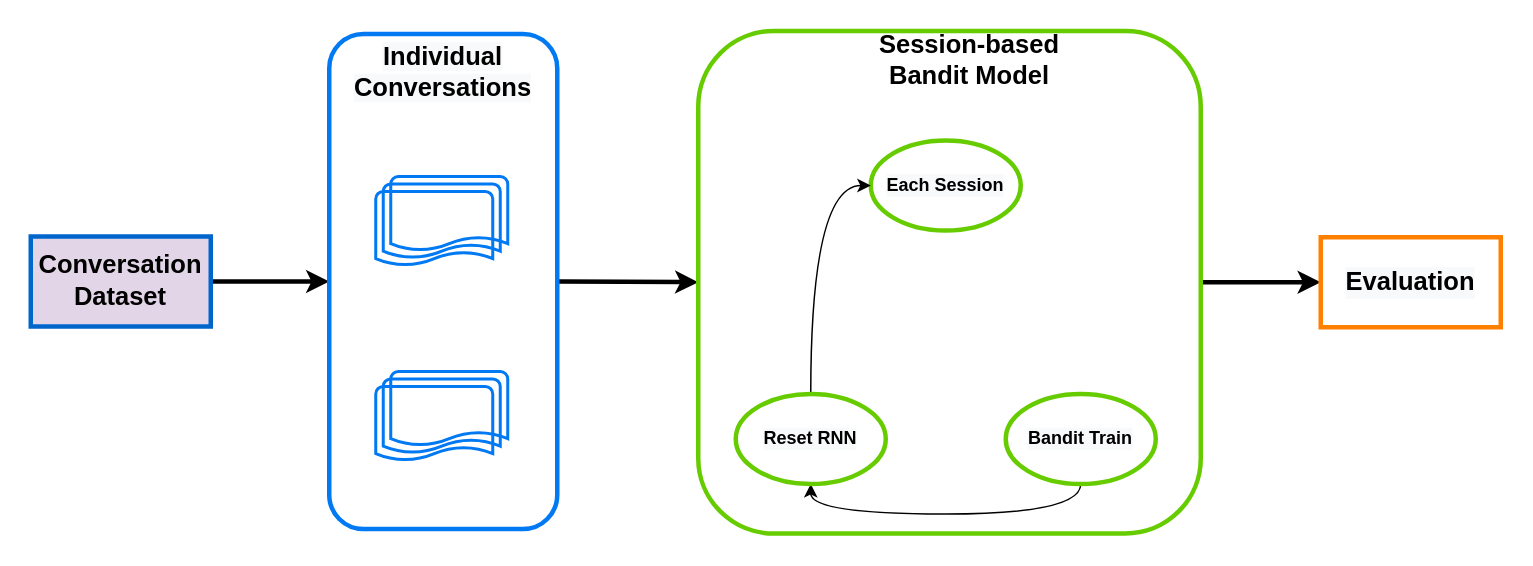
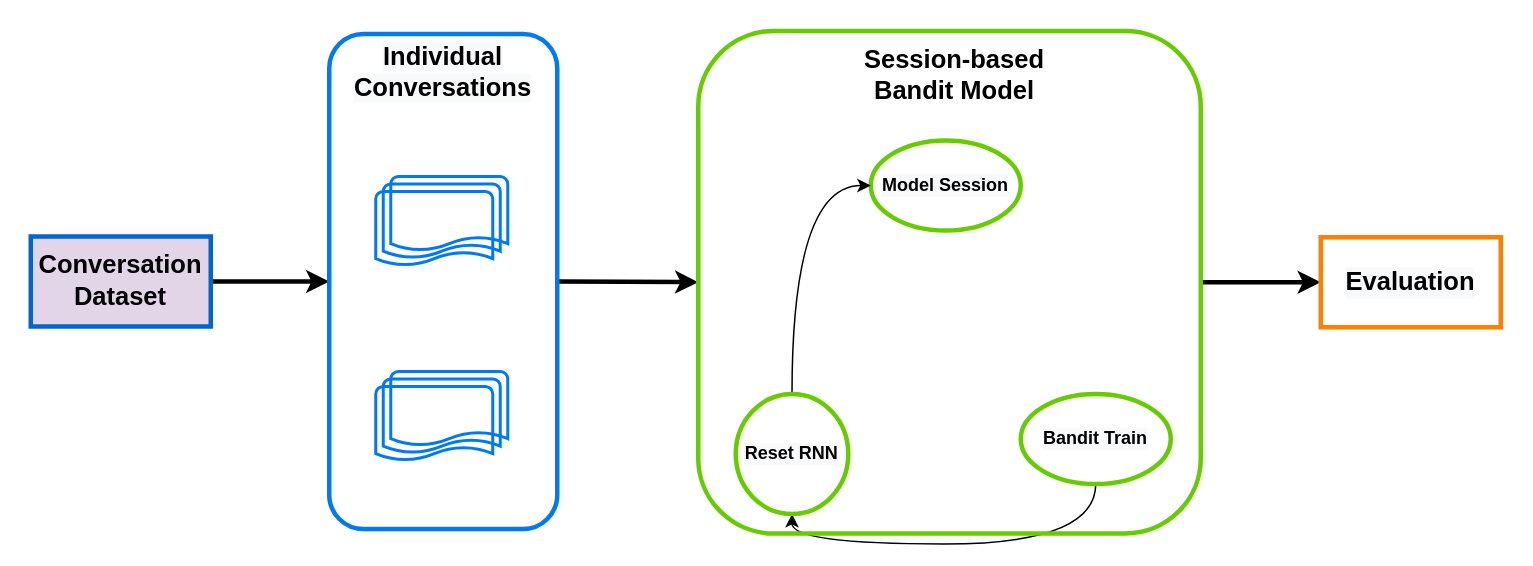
(970, 61) -> (955, 76)
(946, 185) -> (946, 185)
(811, 439) -> (792, 454)
(1081, 439) -> (1096, 439)
